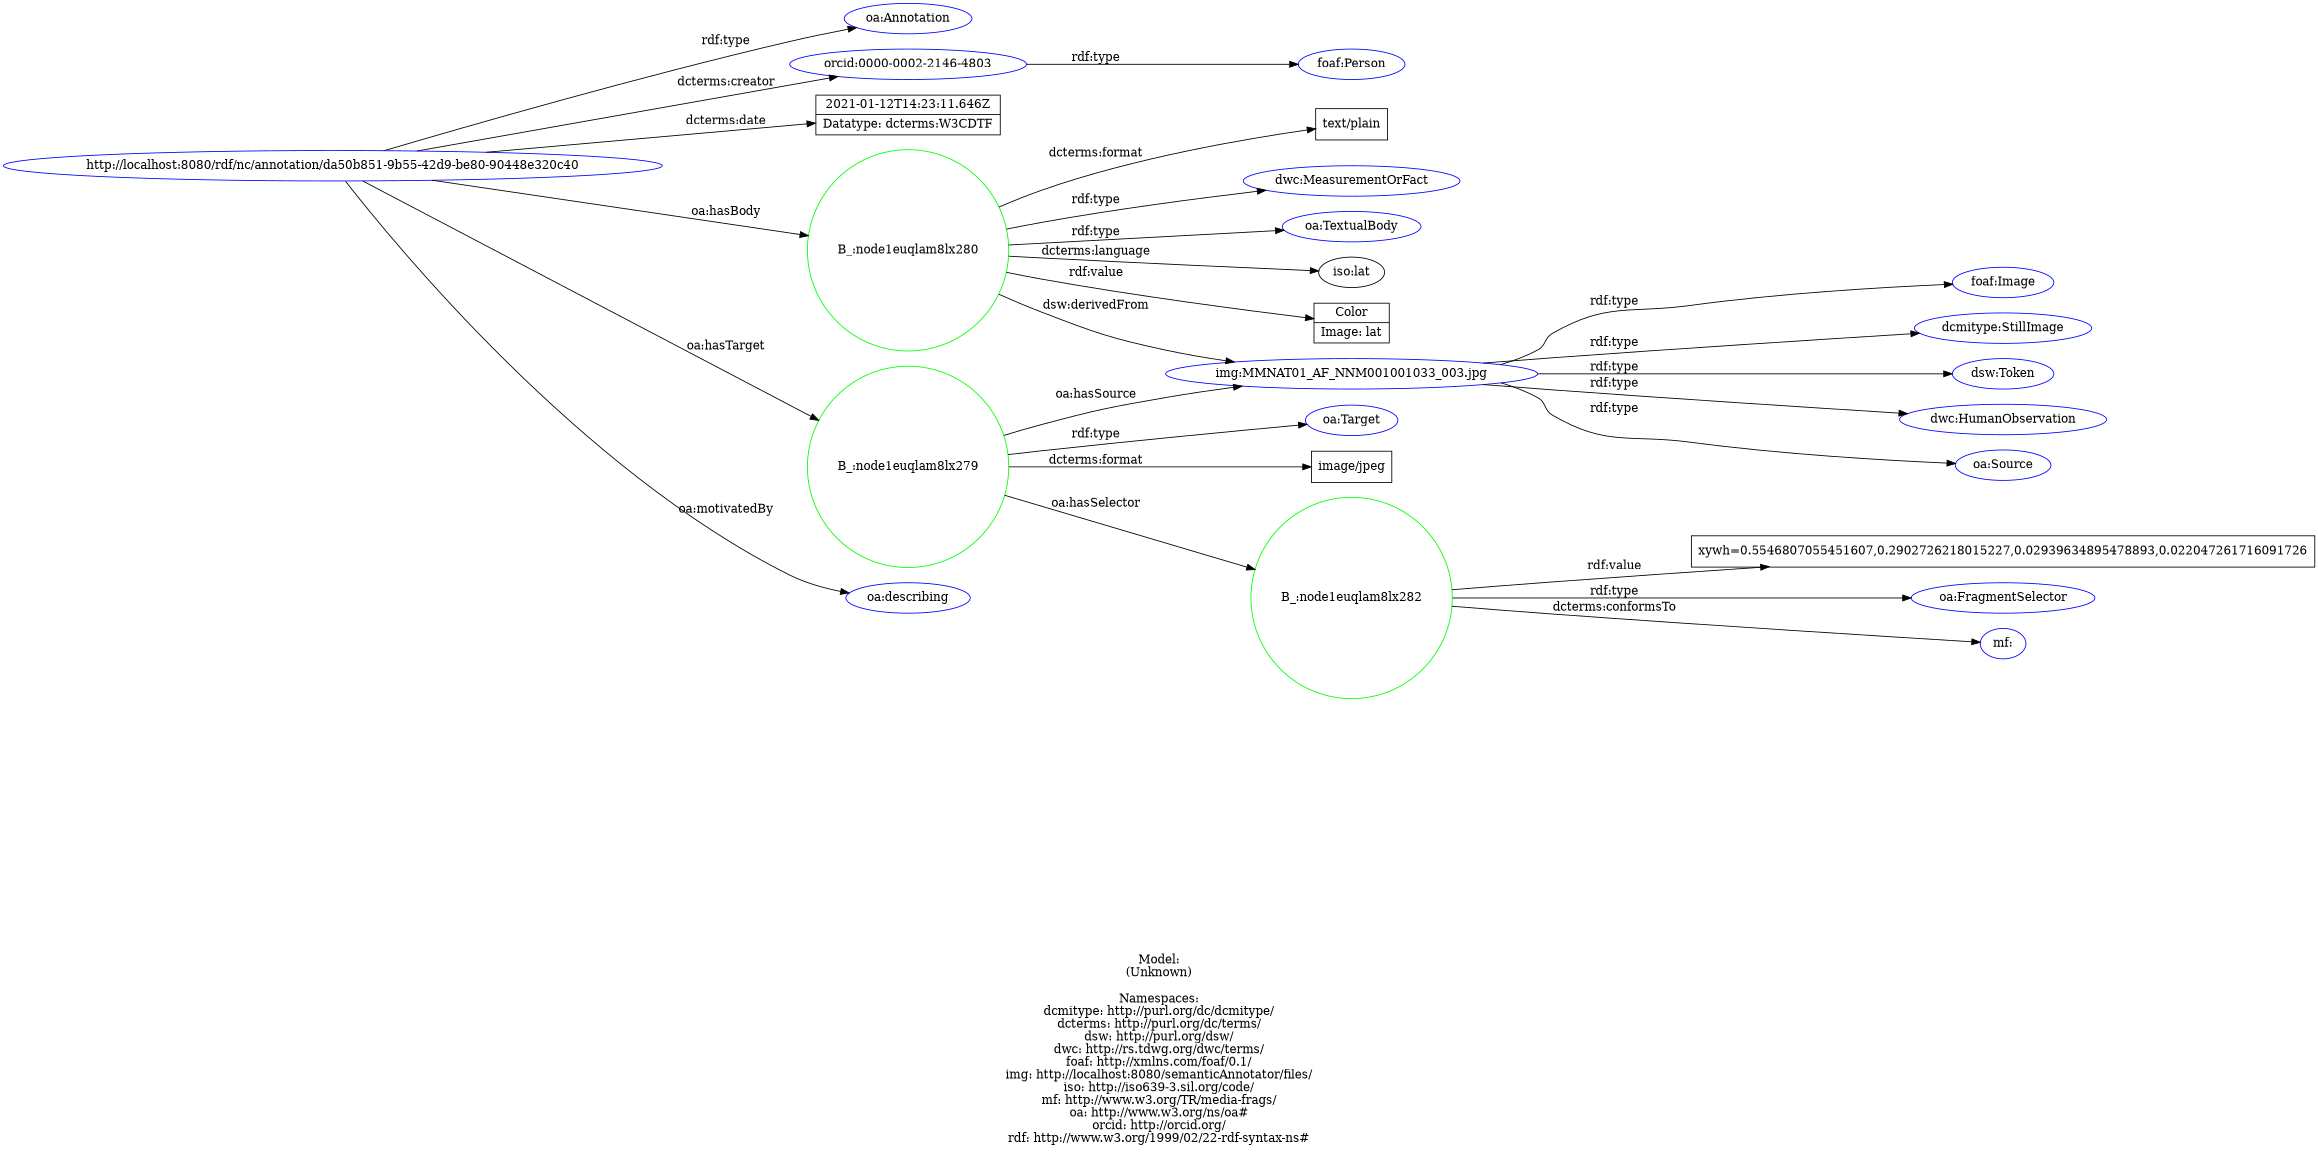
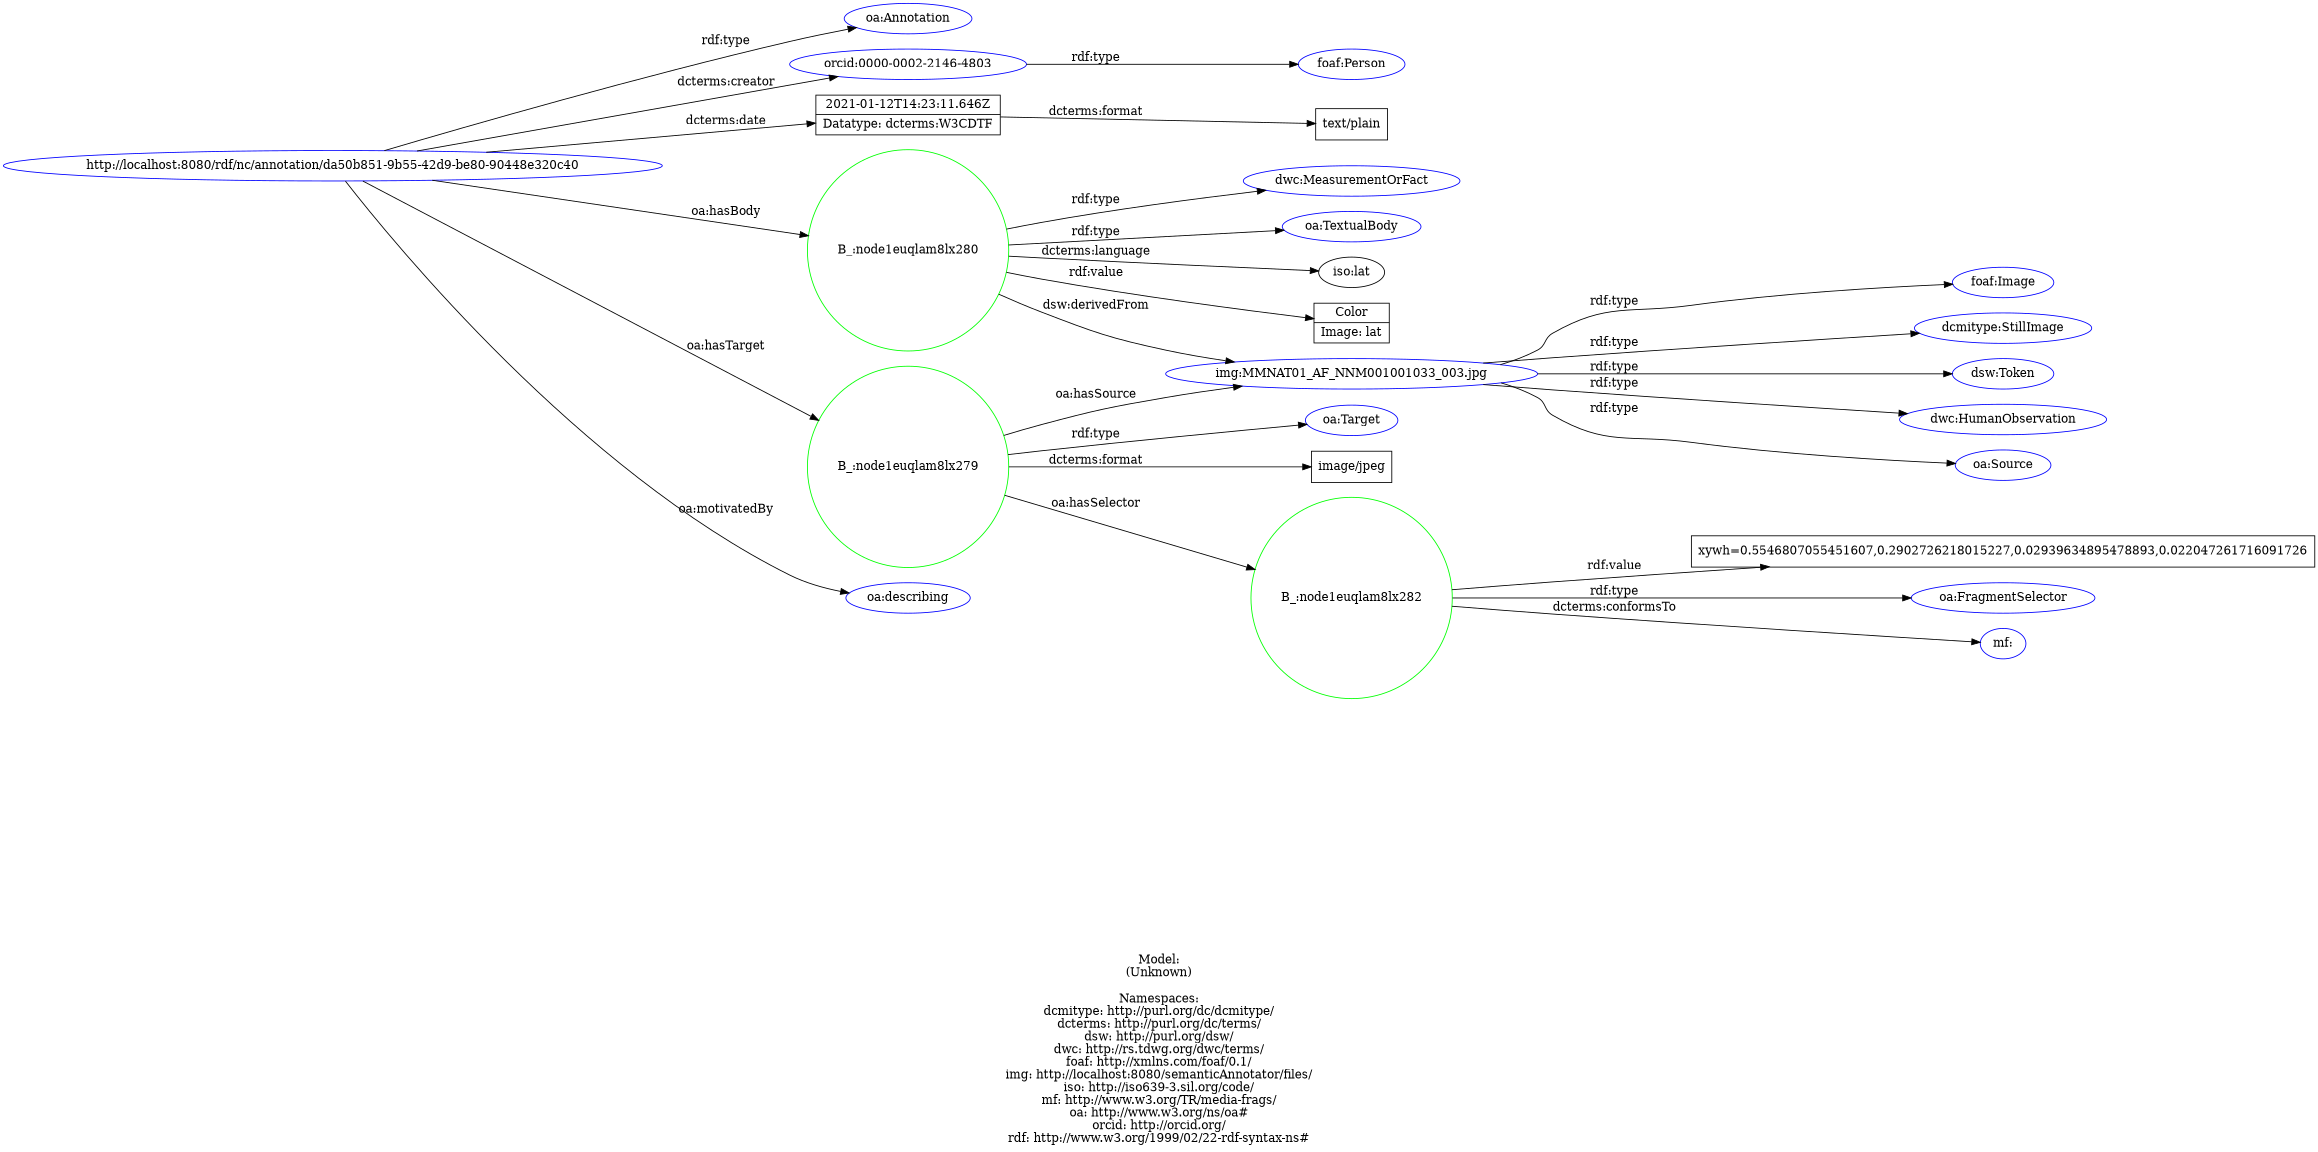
(1151, 159) -> (1154, 120)
